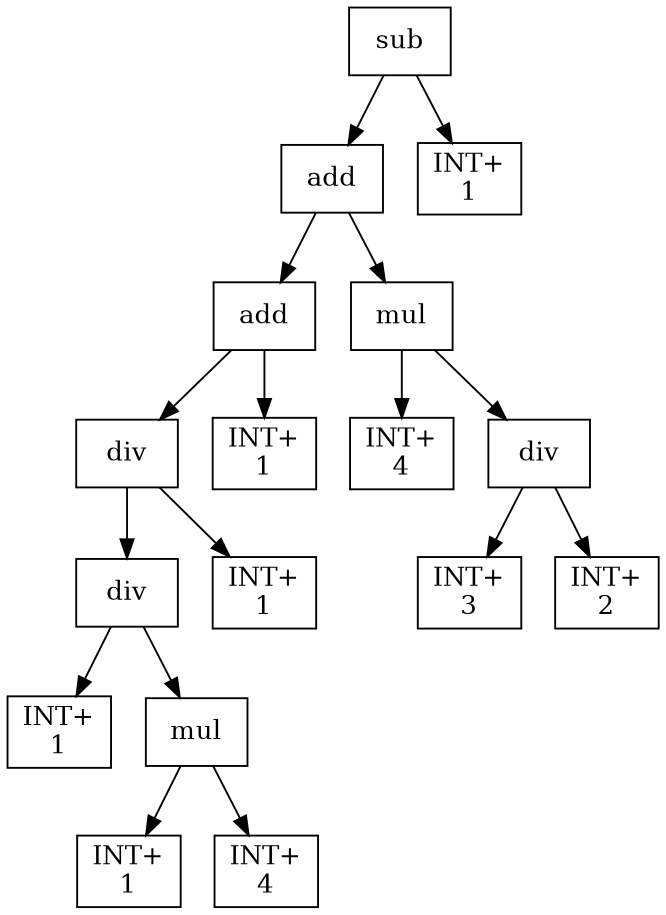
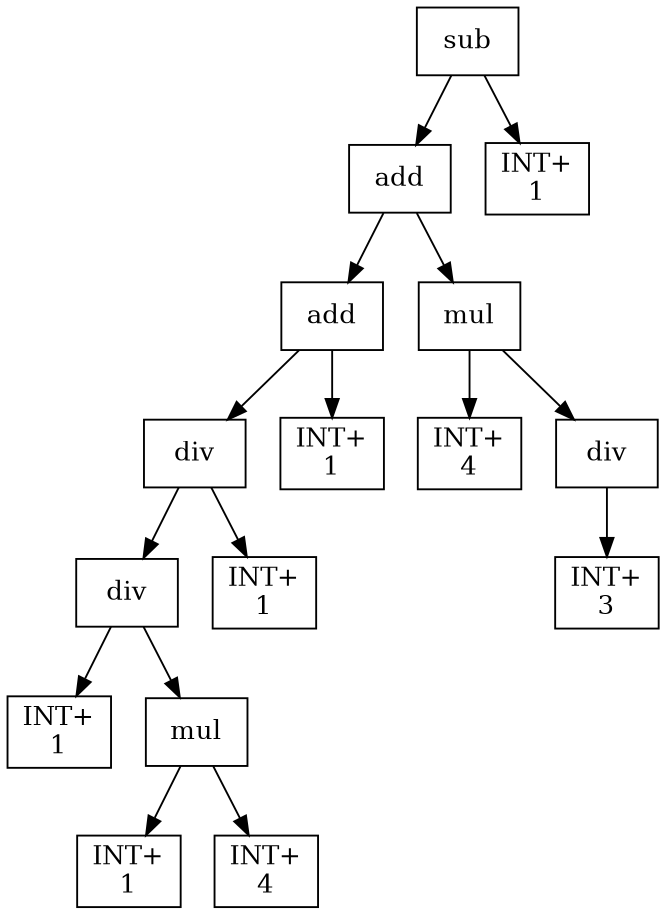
(607, 593) -> none
